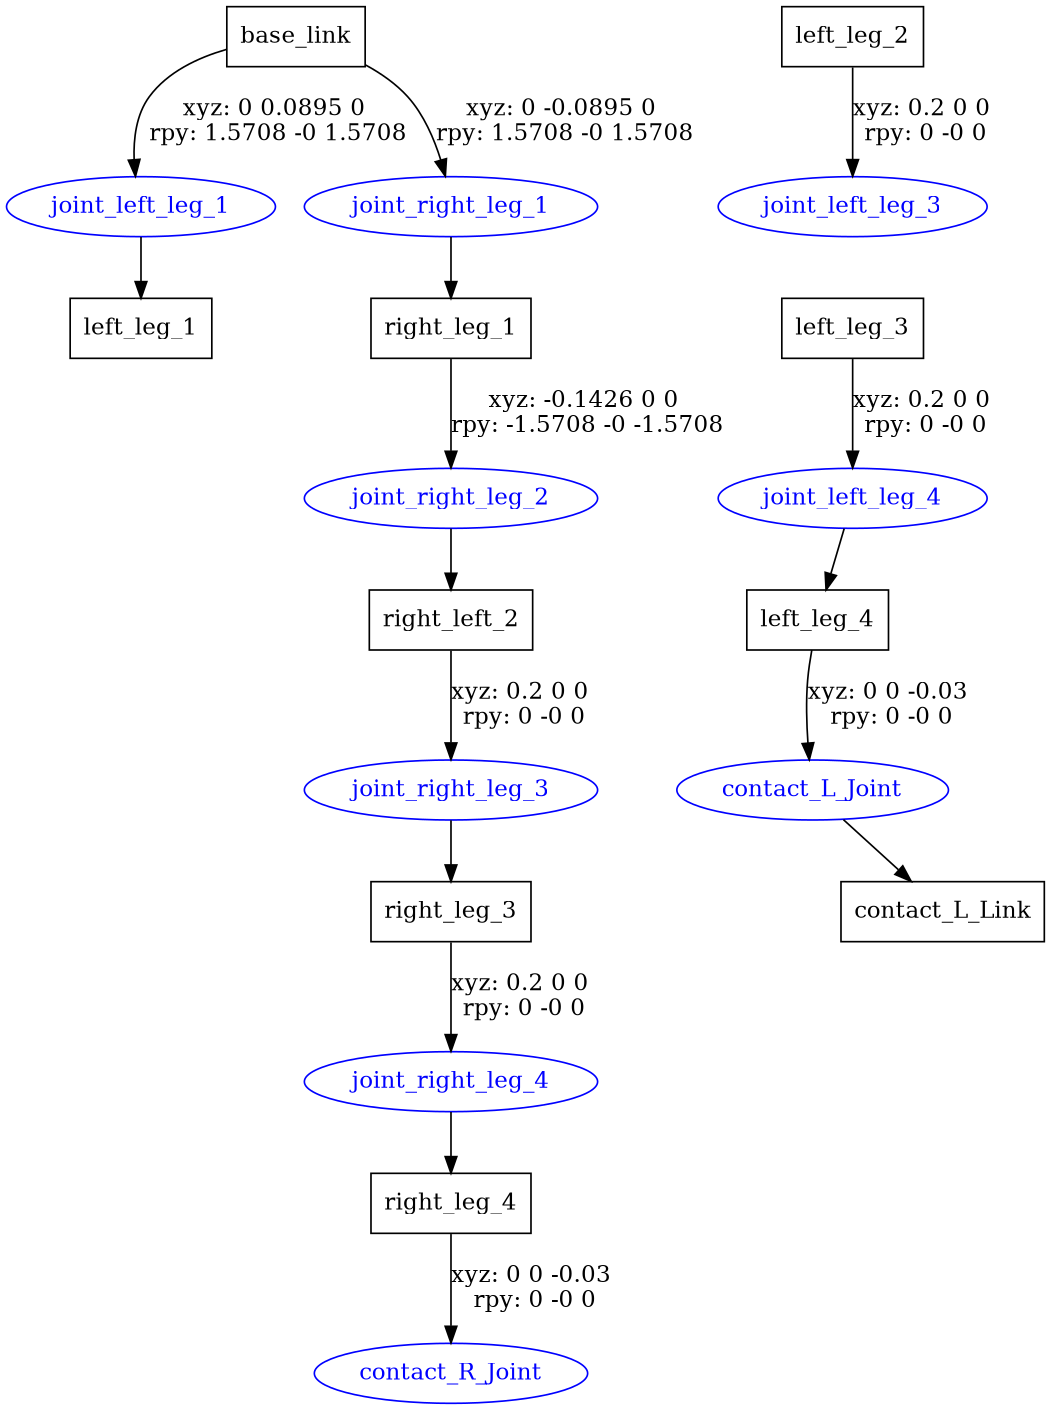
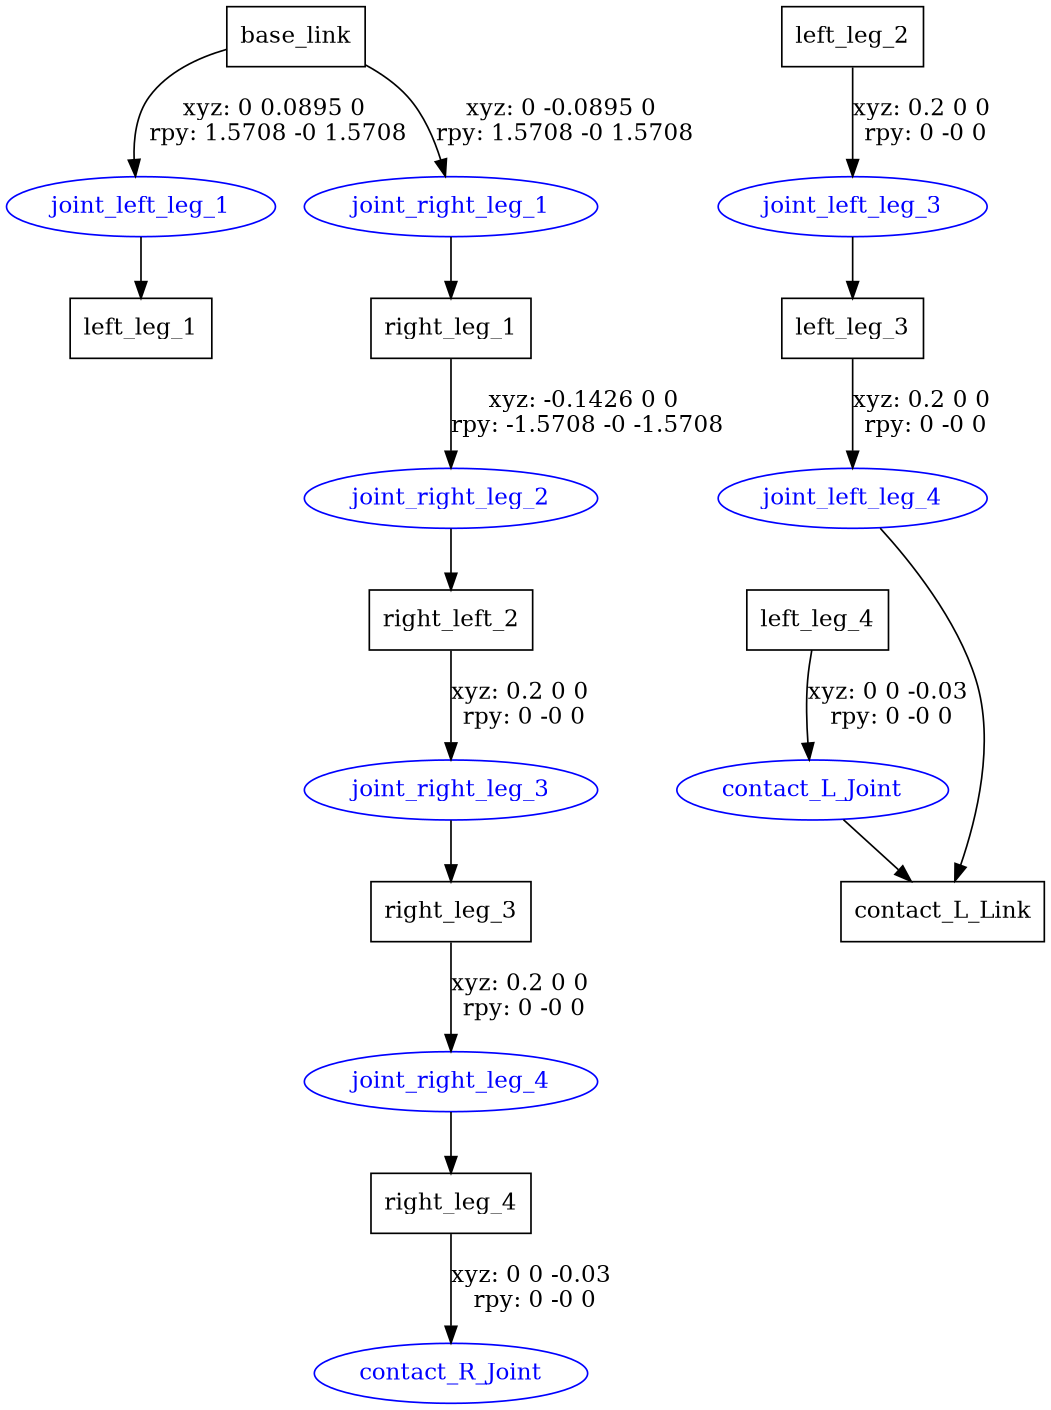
none -> (853, 259)
(838, 551) -> (977, 684)
